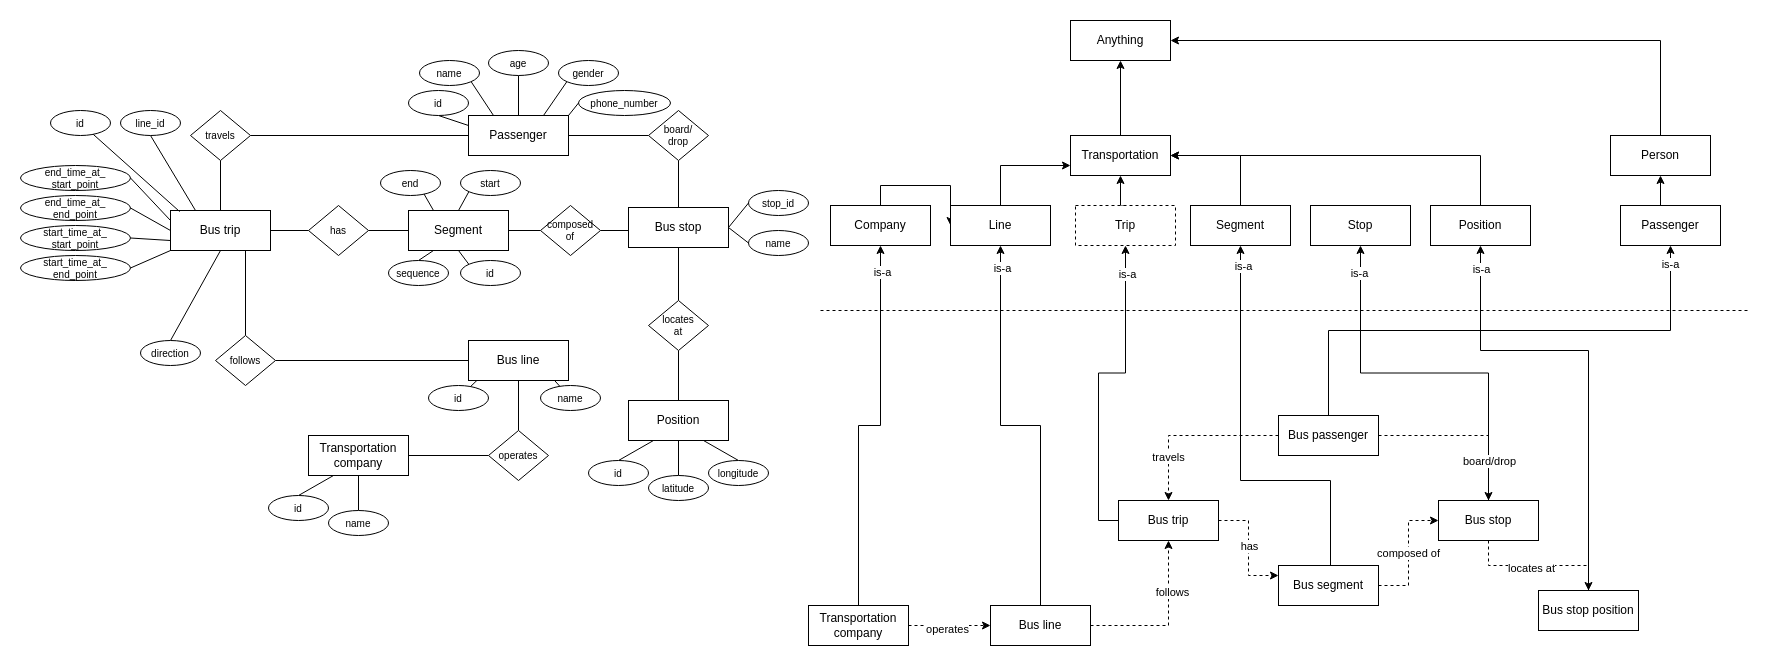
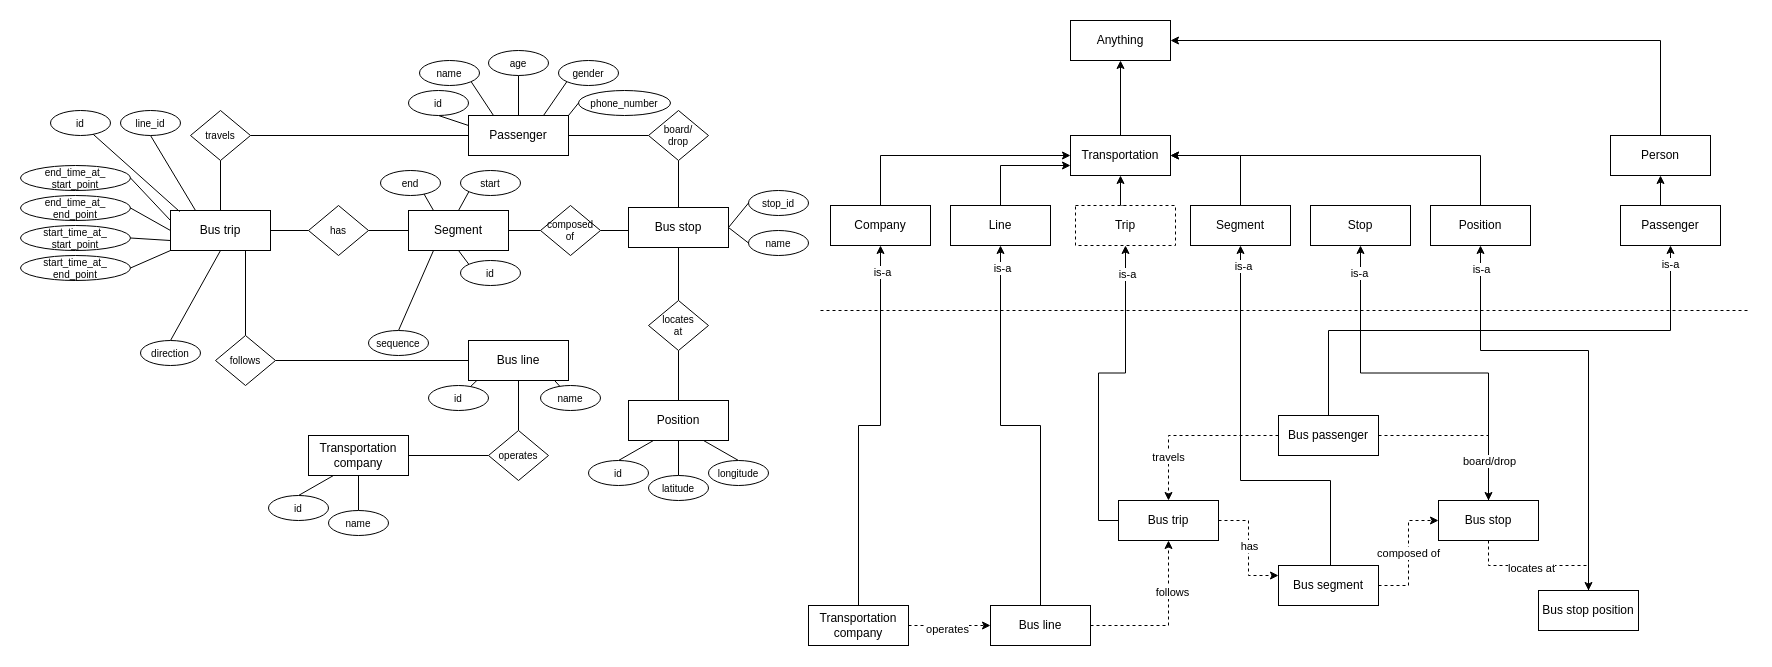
(925, 186) -> (957, 156)
(419, 273) -> (399, 343)
